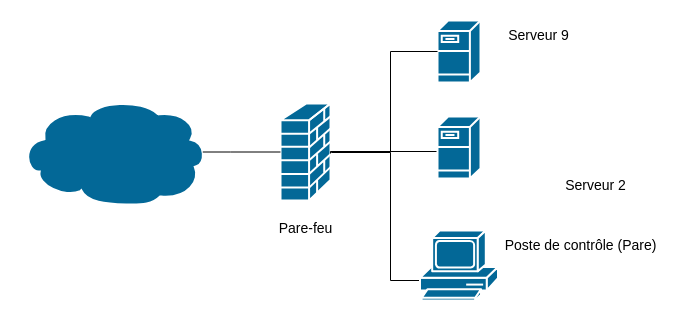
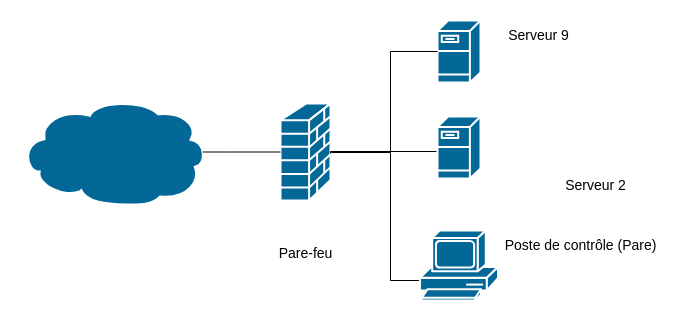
(306, 229) -> (306, 254)
